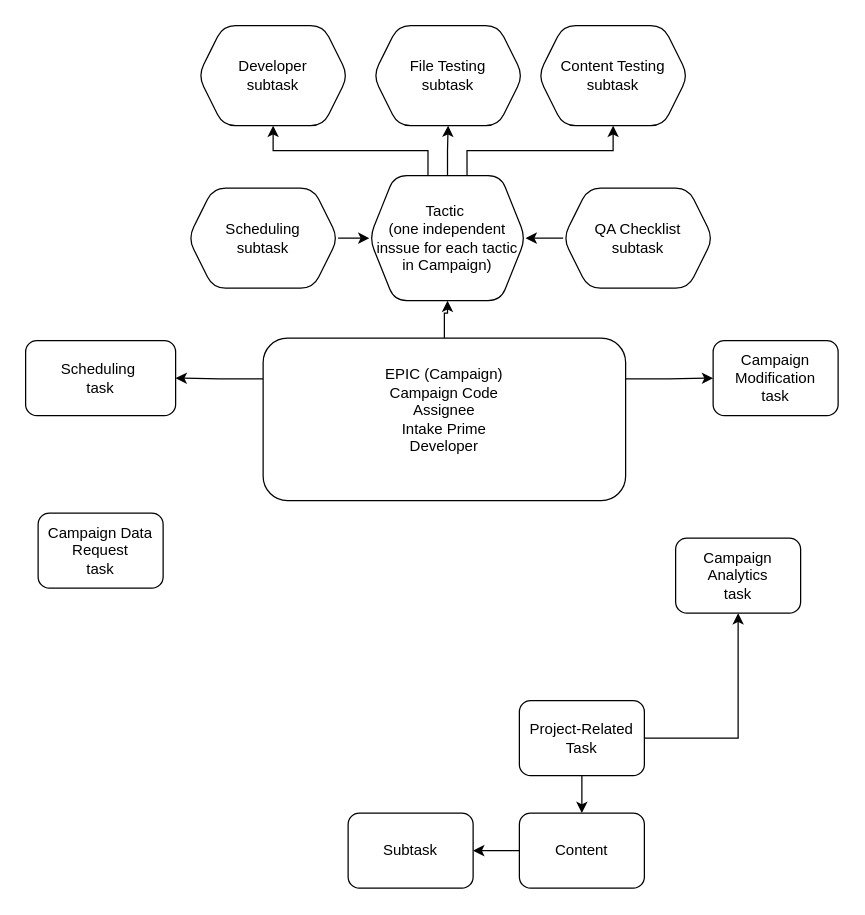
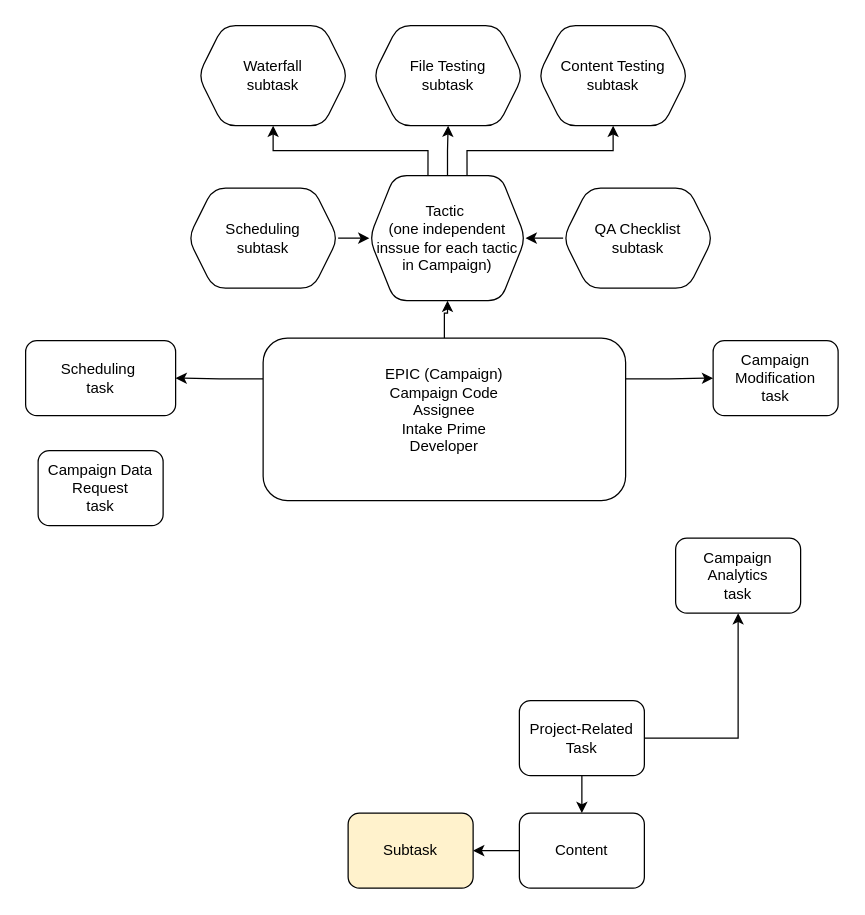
(273, 76) -> (273, 76)
(101, 551) -> (101, 488)
(411, 851) -> (411, 851)
